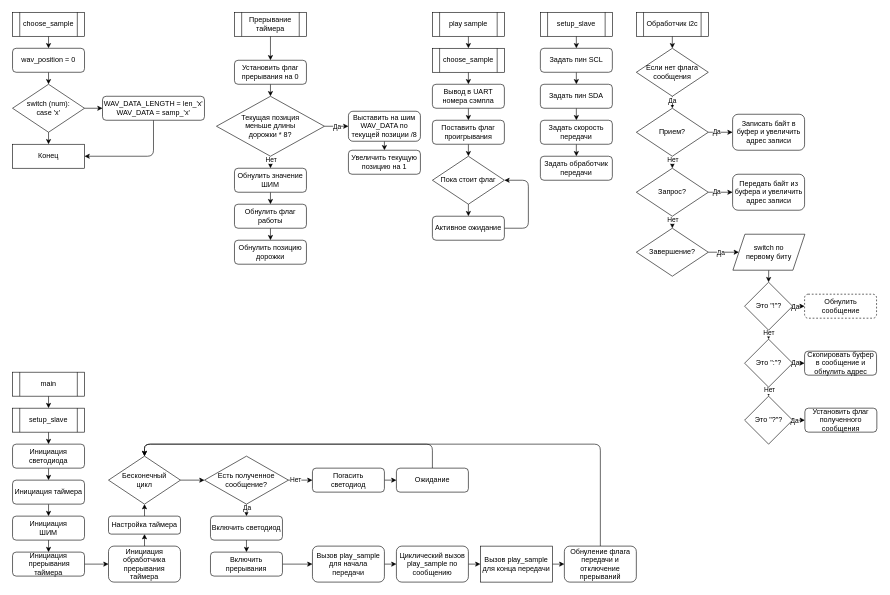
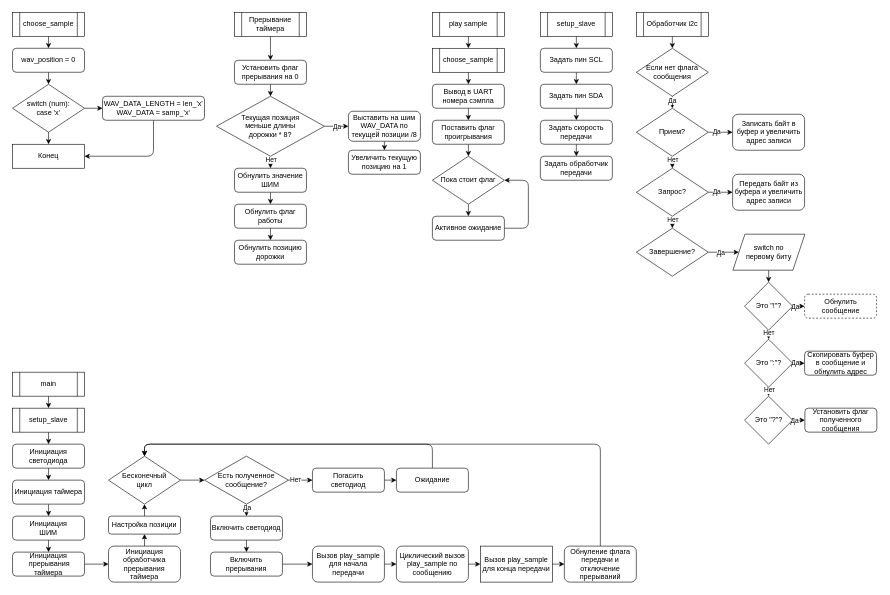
(144, 525) -> (144, 525)
